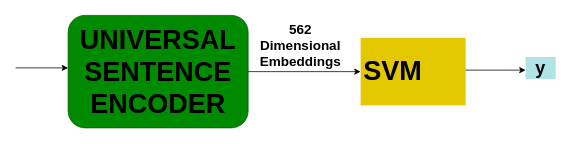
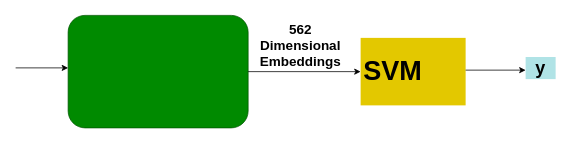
(158, 72) -> none
